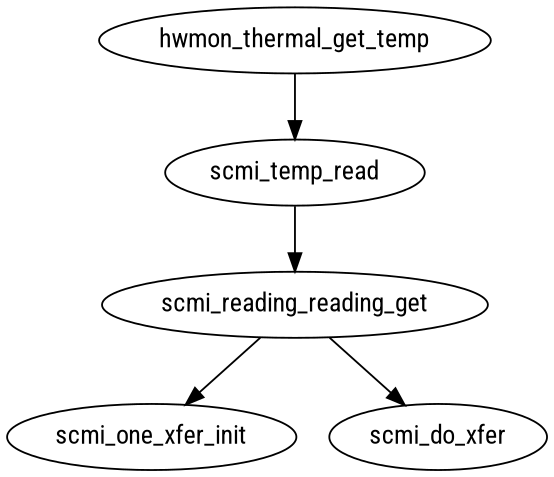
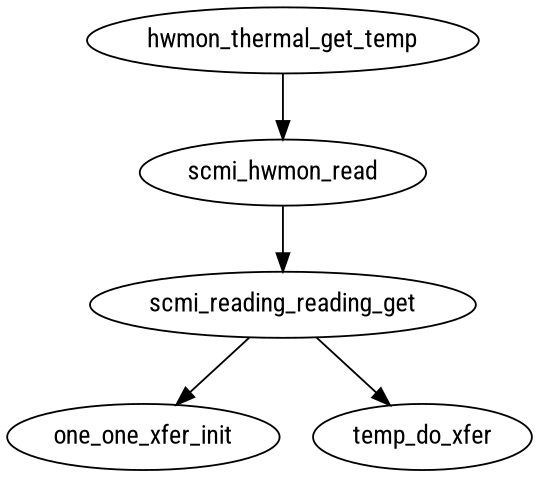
(295, 173) -> (283, 173)
(152, 437) -> (143, 437)
(438, 437) -> (422, 437)
